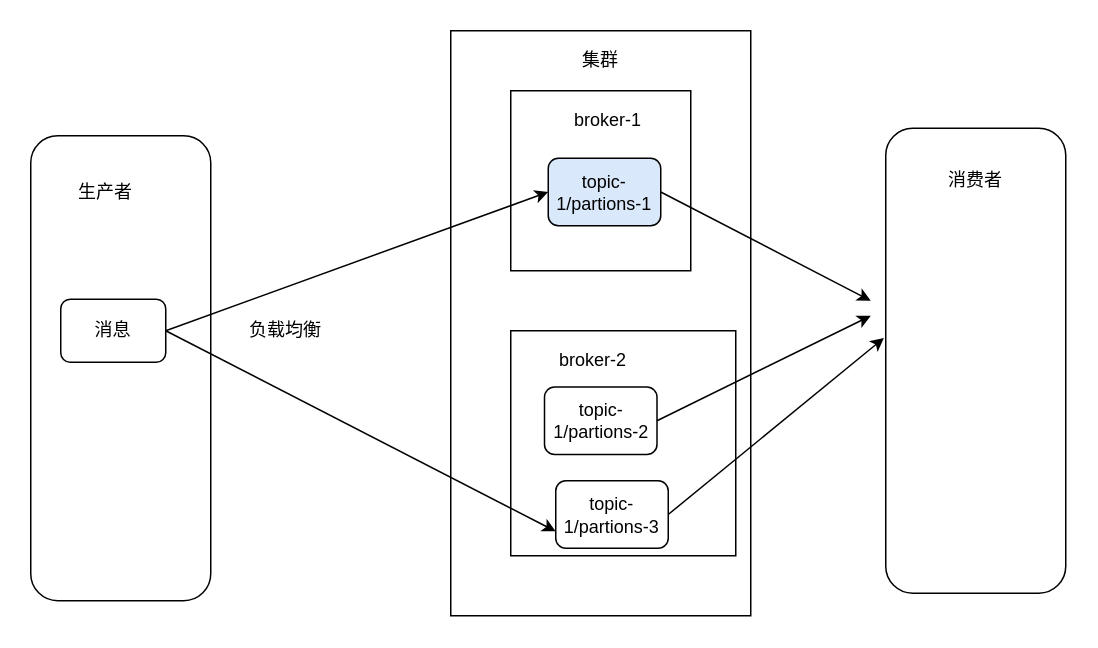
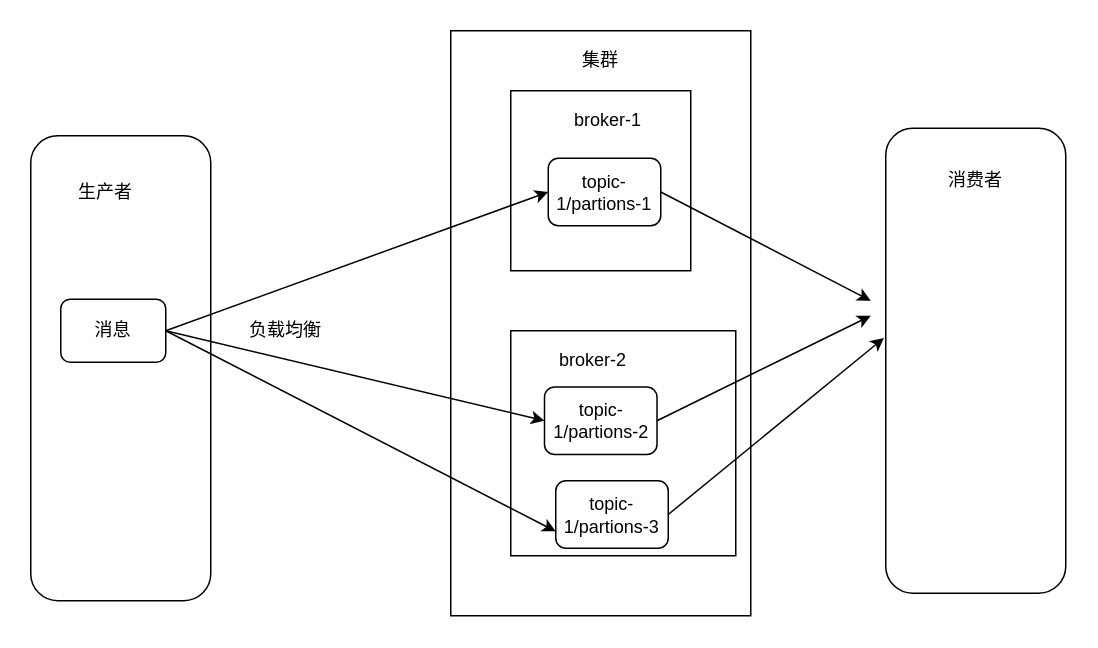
(605, 192) -> (605, 192)
none -> (354, 375)
